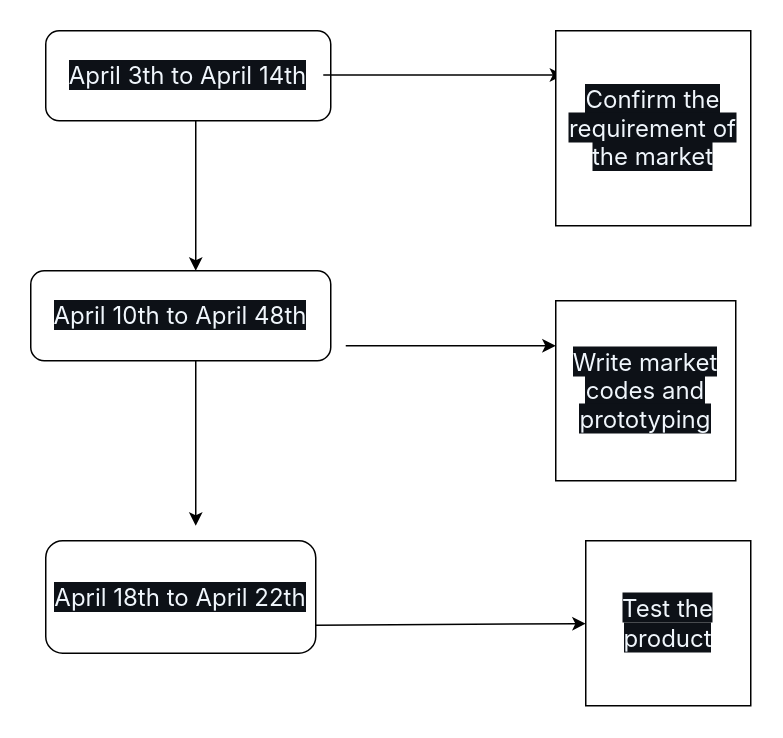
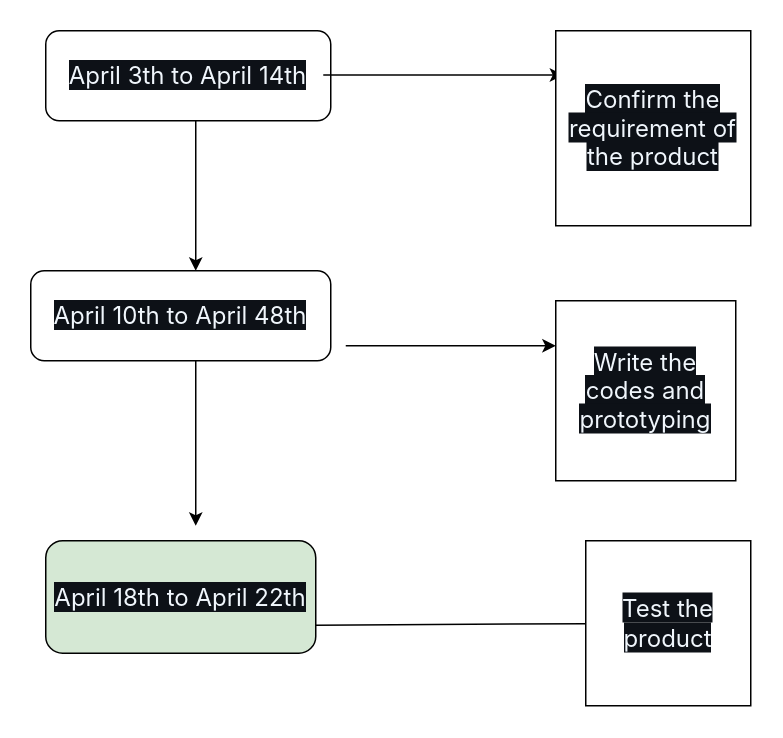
(653, 128) -> (653, 128)
(646, 391) -> (646, 391)
(181, 597) -> (181, 597)
(574, 624) -> (578, 624)
